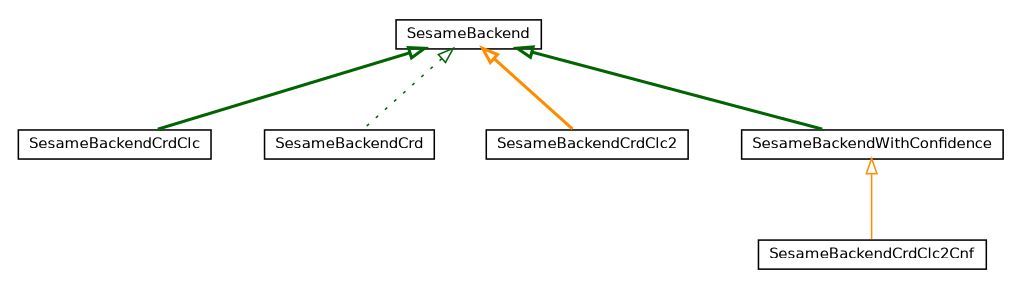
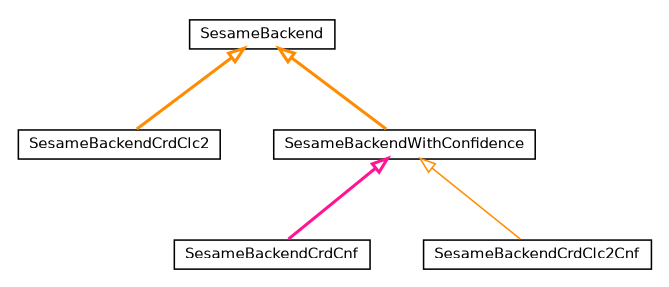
(677, 91) -> (339, 93)
(115, 144) -> none
(349, 144) -> none
none -> (272, 254)
